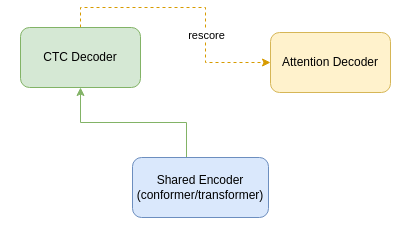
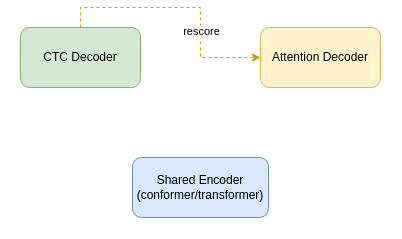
(331, 63) -> (321, 58)
(139, 123) -> none
